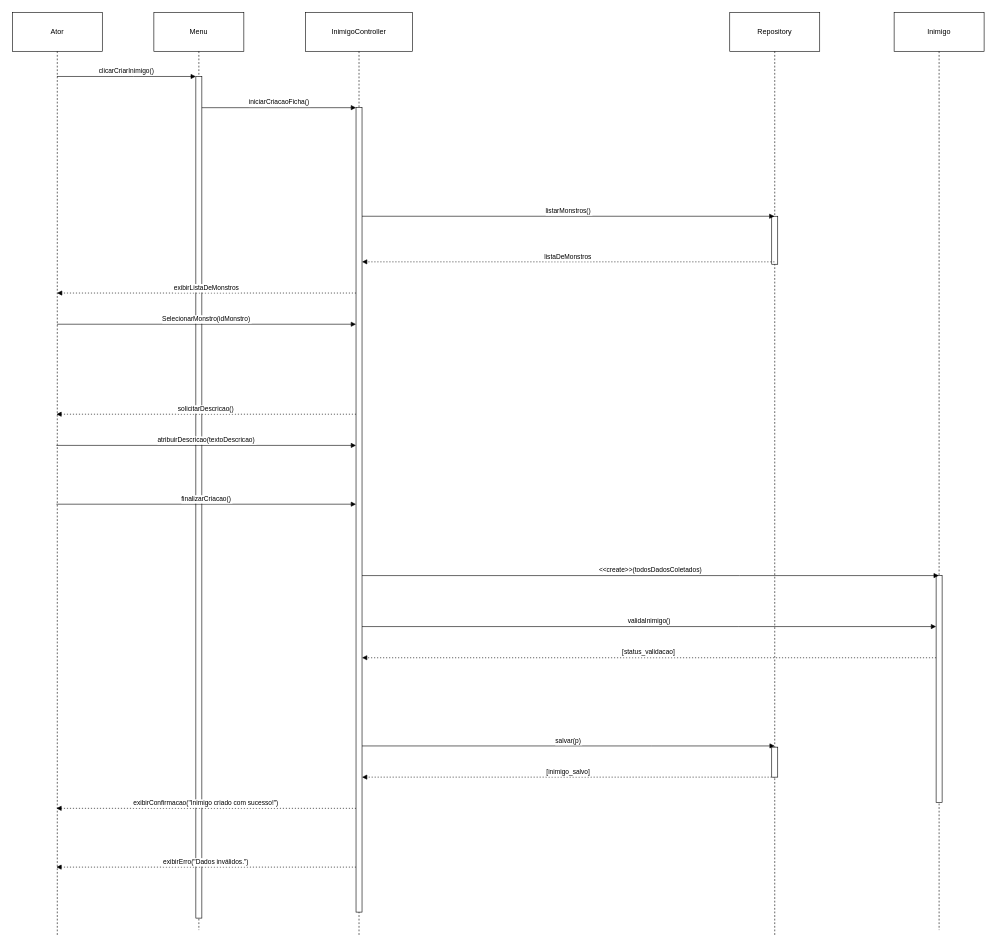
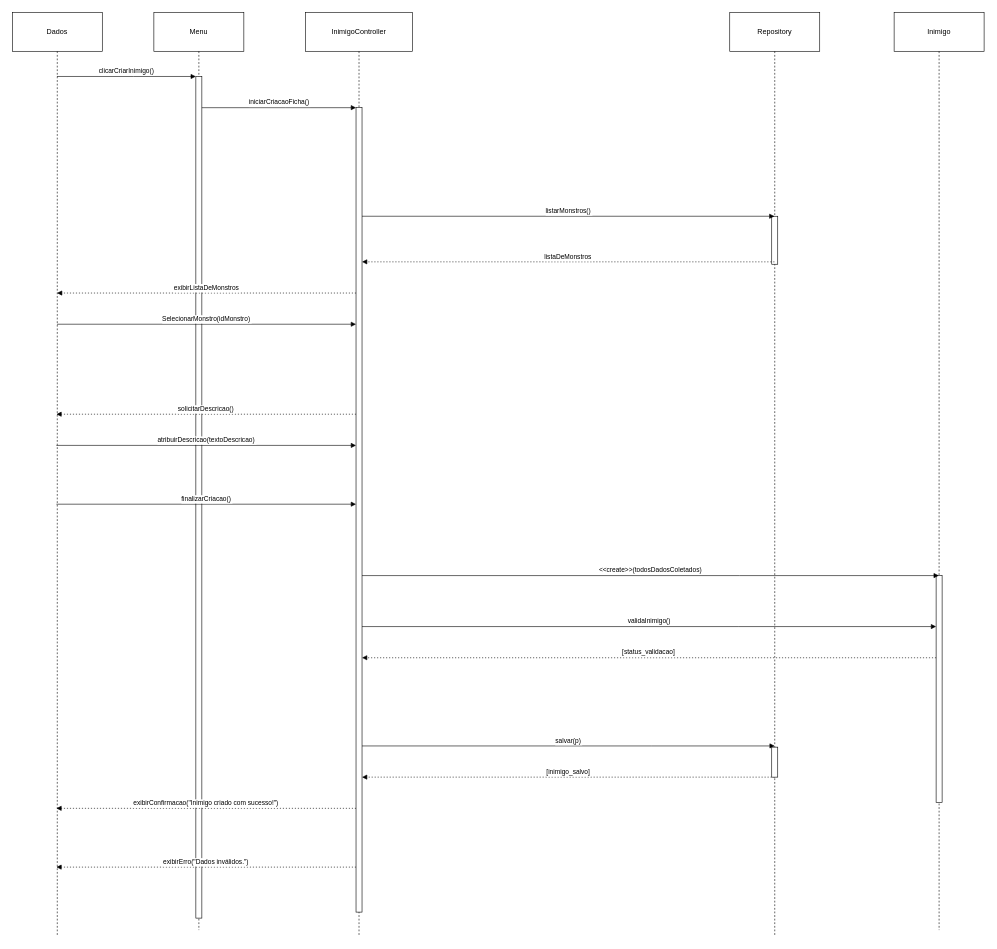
(57, 32) -> (57, 32)
